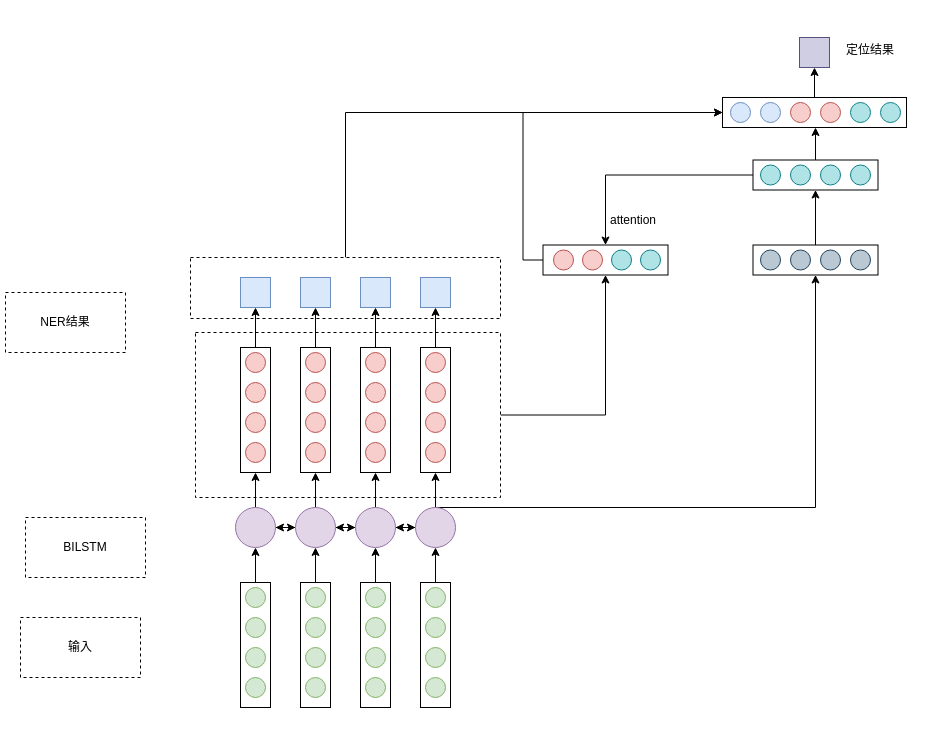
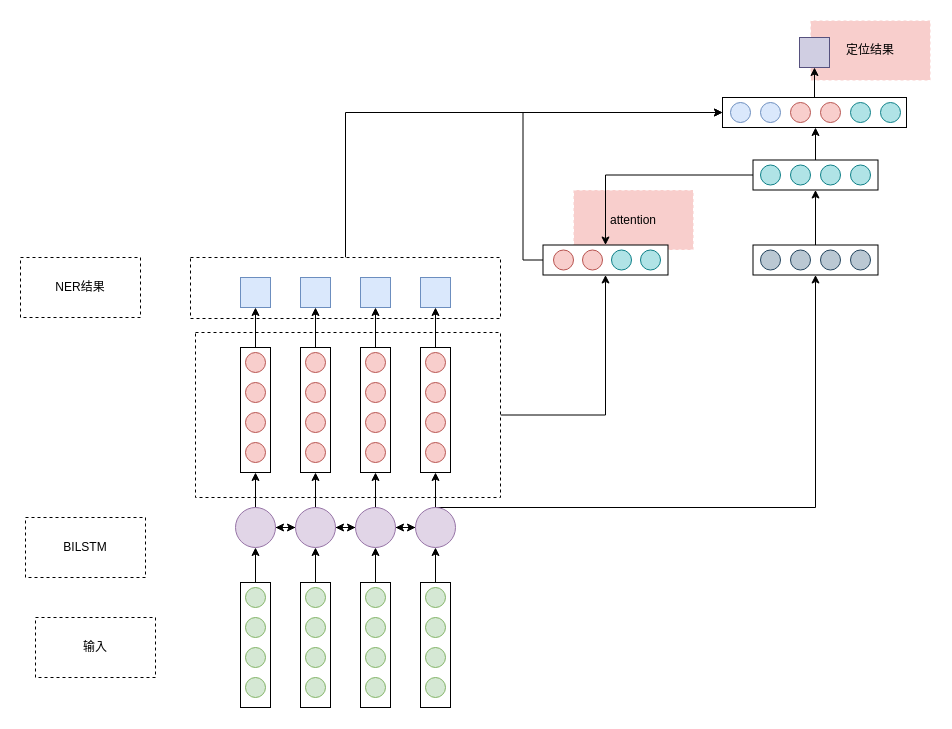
(871, 51) -> (871, 51)
(634, 220) -> (634, 220)
(66, 323) -> (81, 288)
(81, 648) -> (96, 648)
